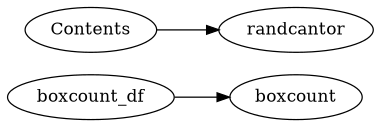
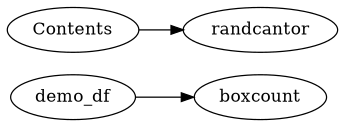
(91, 97) -> (73, 97)
